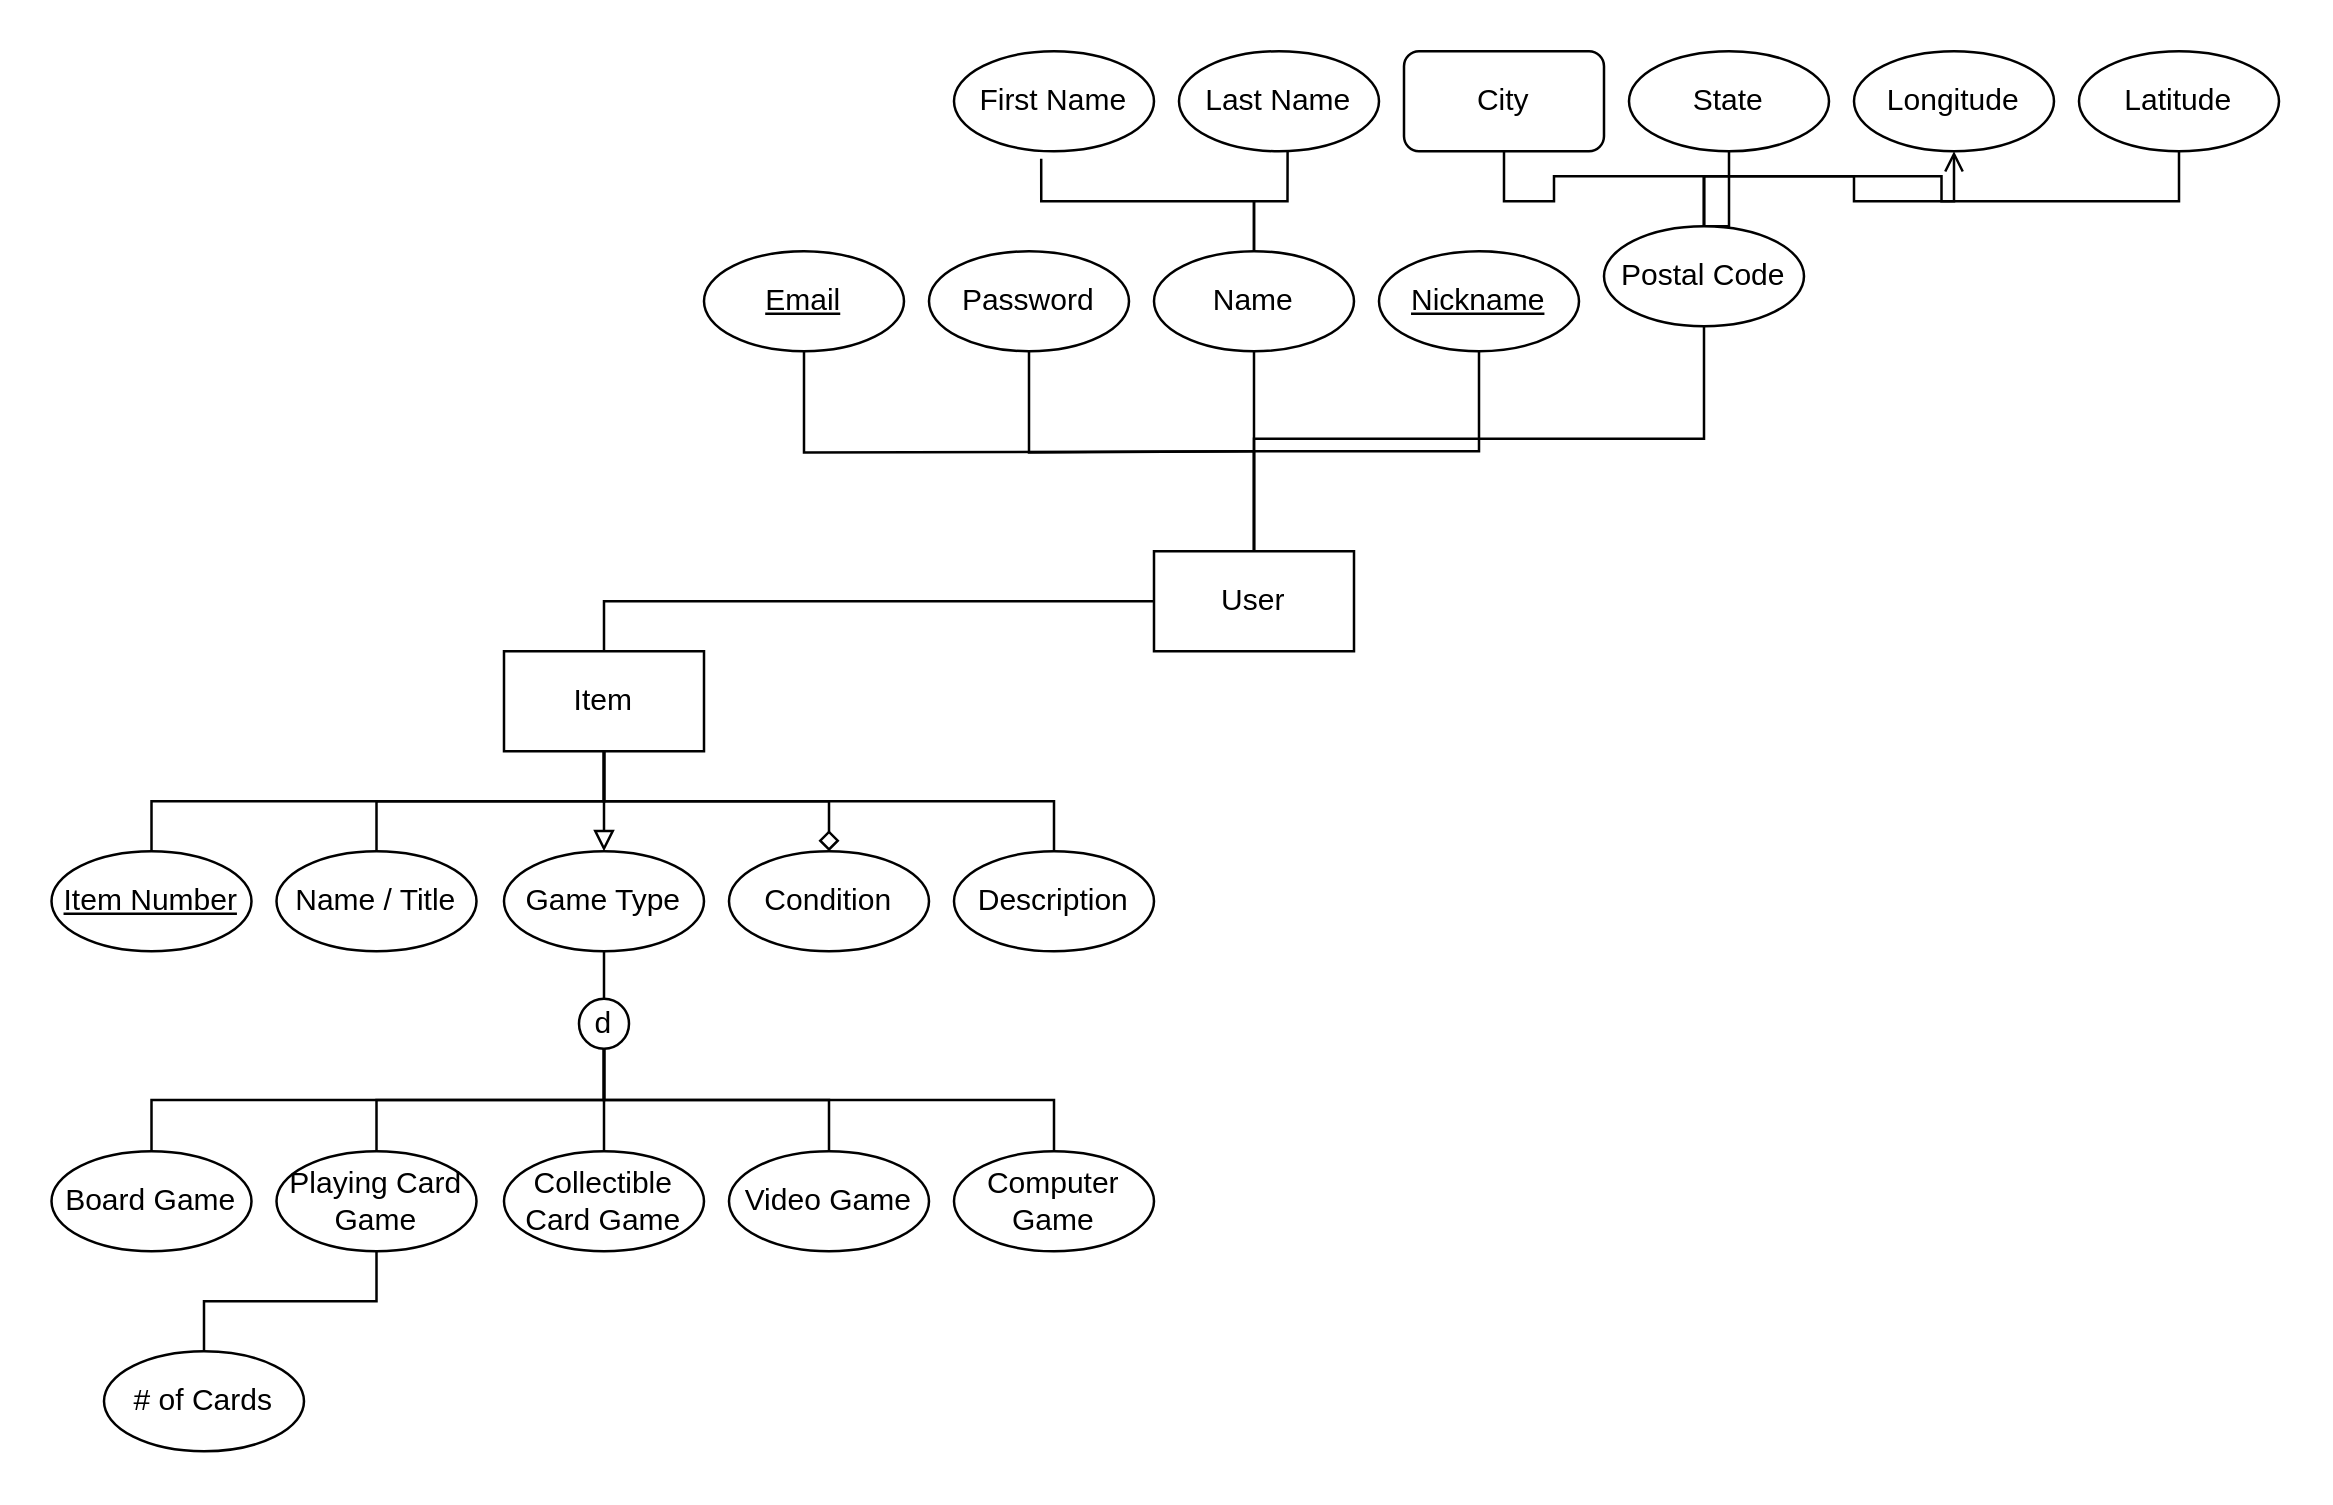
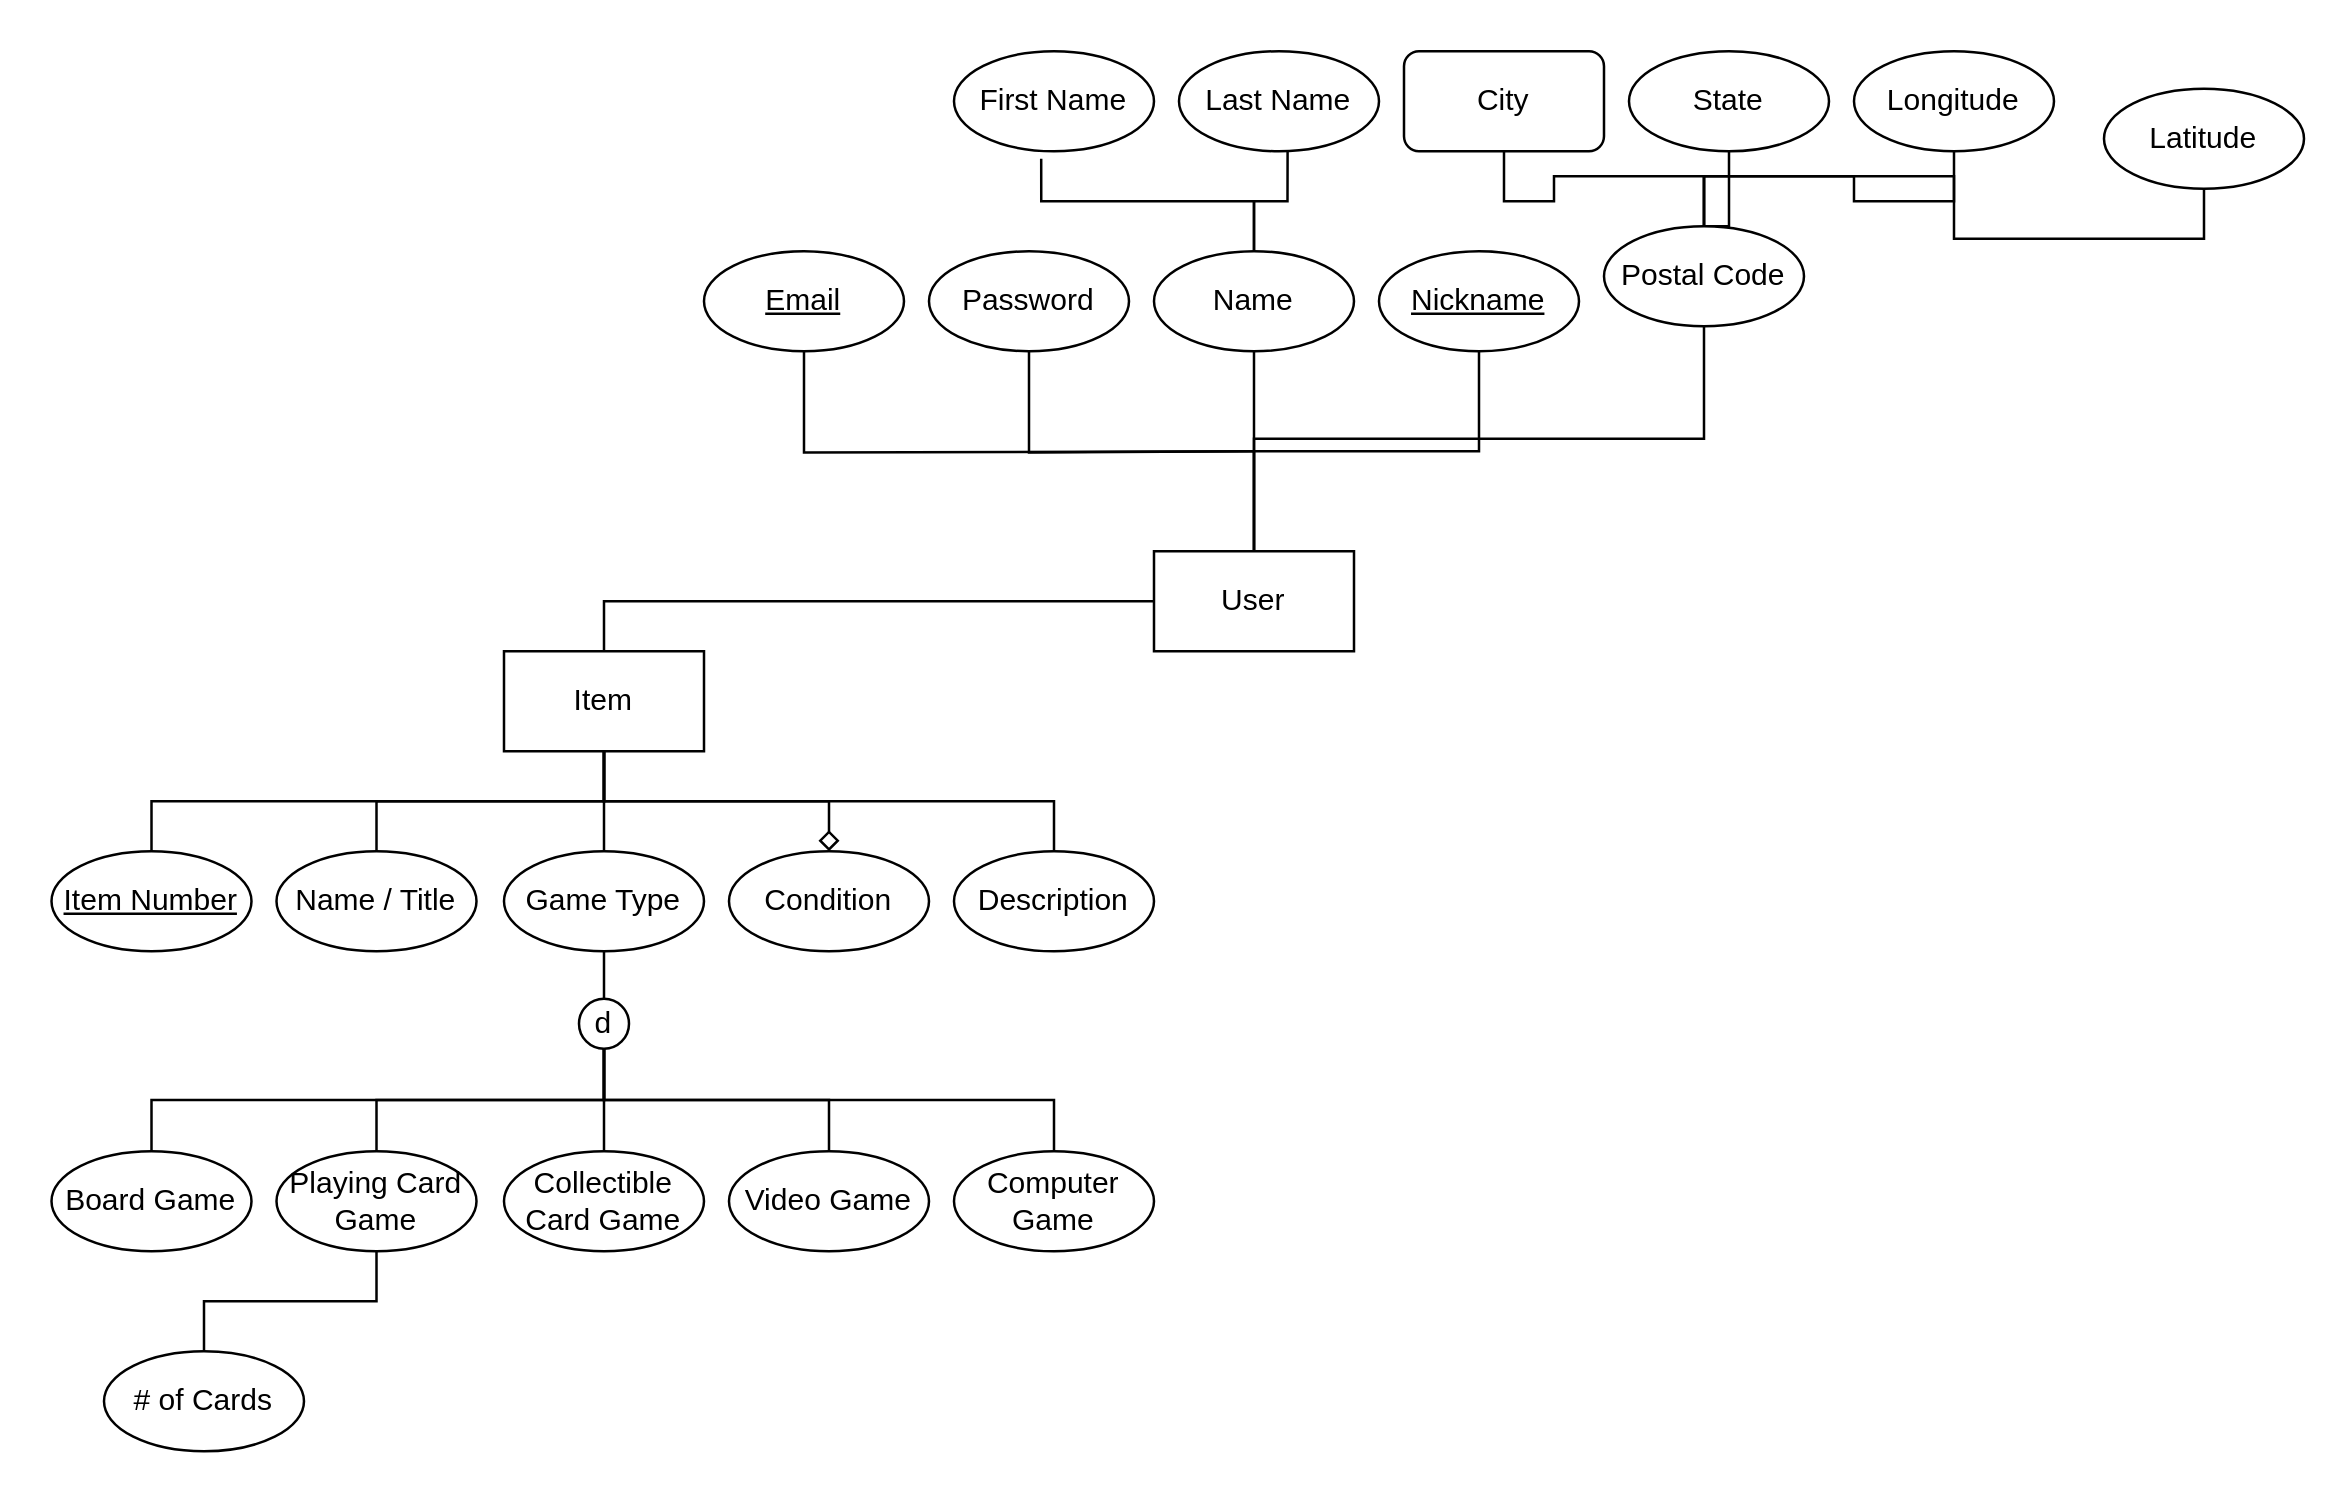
(2179, 101) -> (2204, 139)
(1954, 160) -> (1954, 158)
(604, 829) -> (604, 838)
